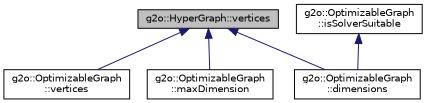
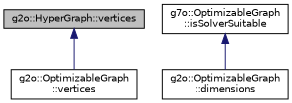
(359, 19) -> (225, 19)
(281, 51) -> none
(210, 84) -> none
